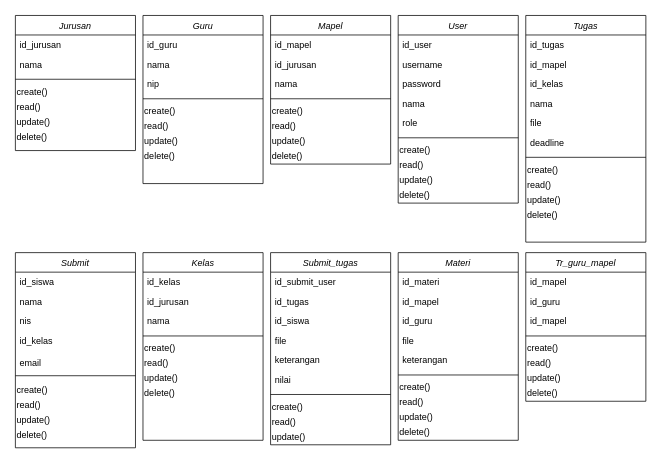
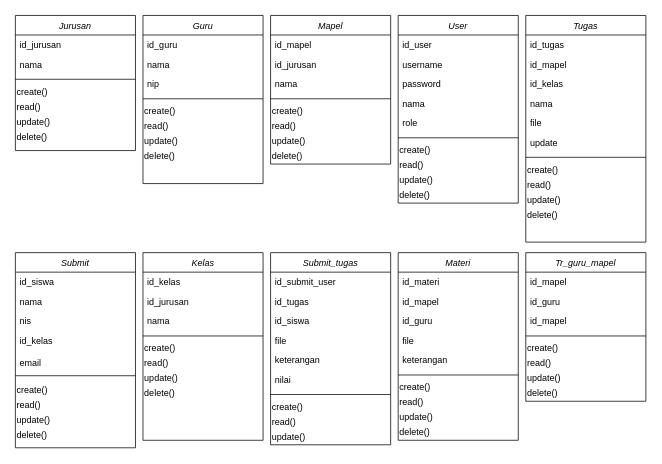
(547, 143) -> (545, 143)
